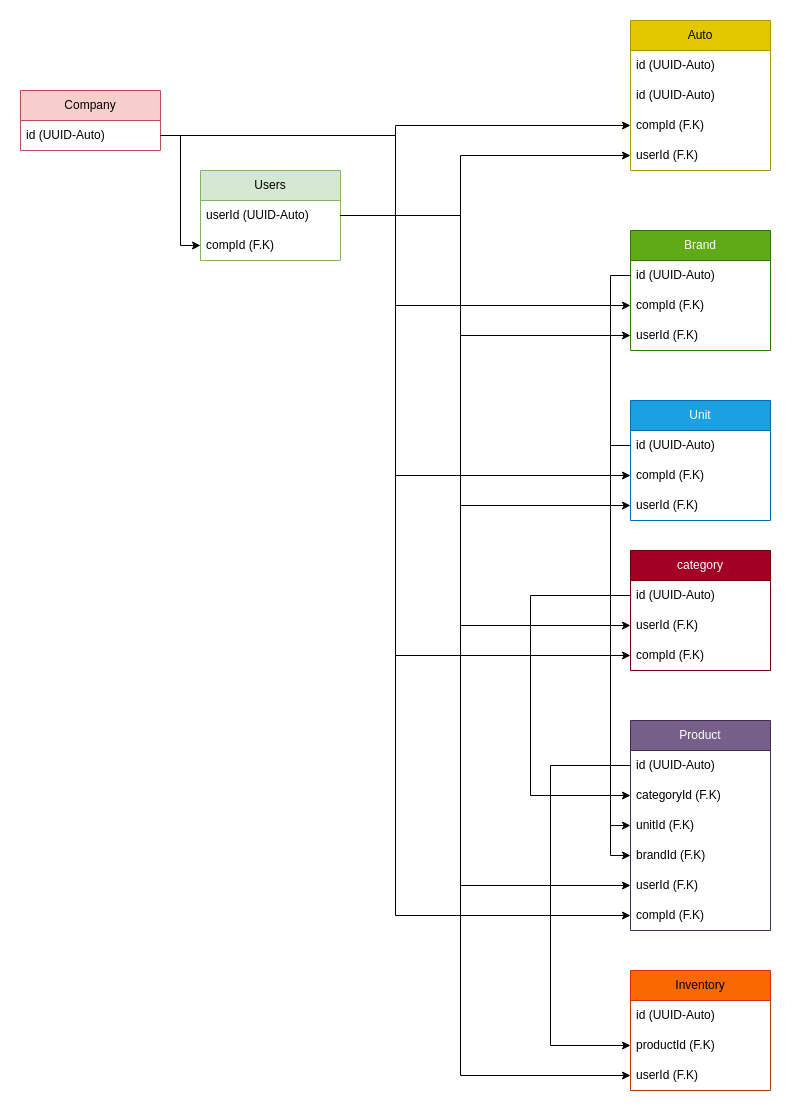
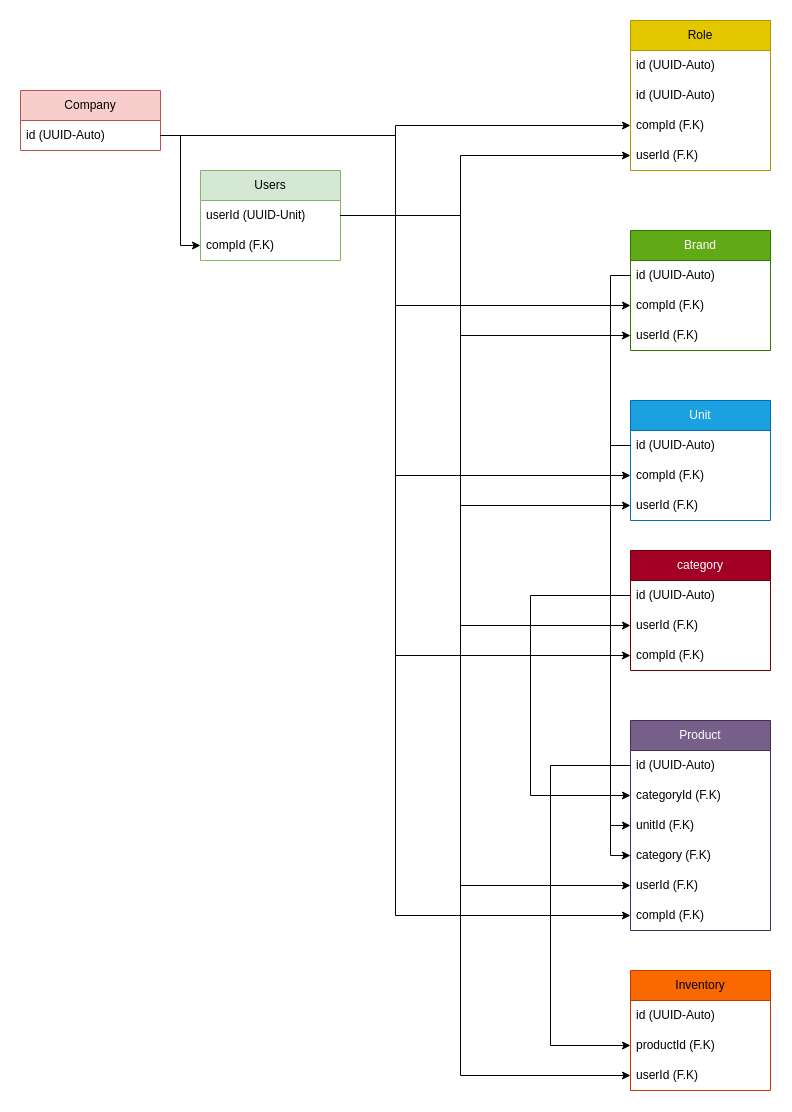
(701, 36) -> (701, 36)
(265, 216) -> (264, 216)
(677, 856) -> (680, 856)
